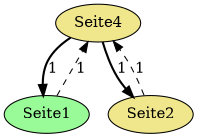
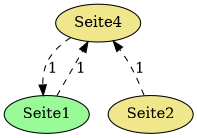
(50, 57) -> (50, 57)
(112, 67) -> none
